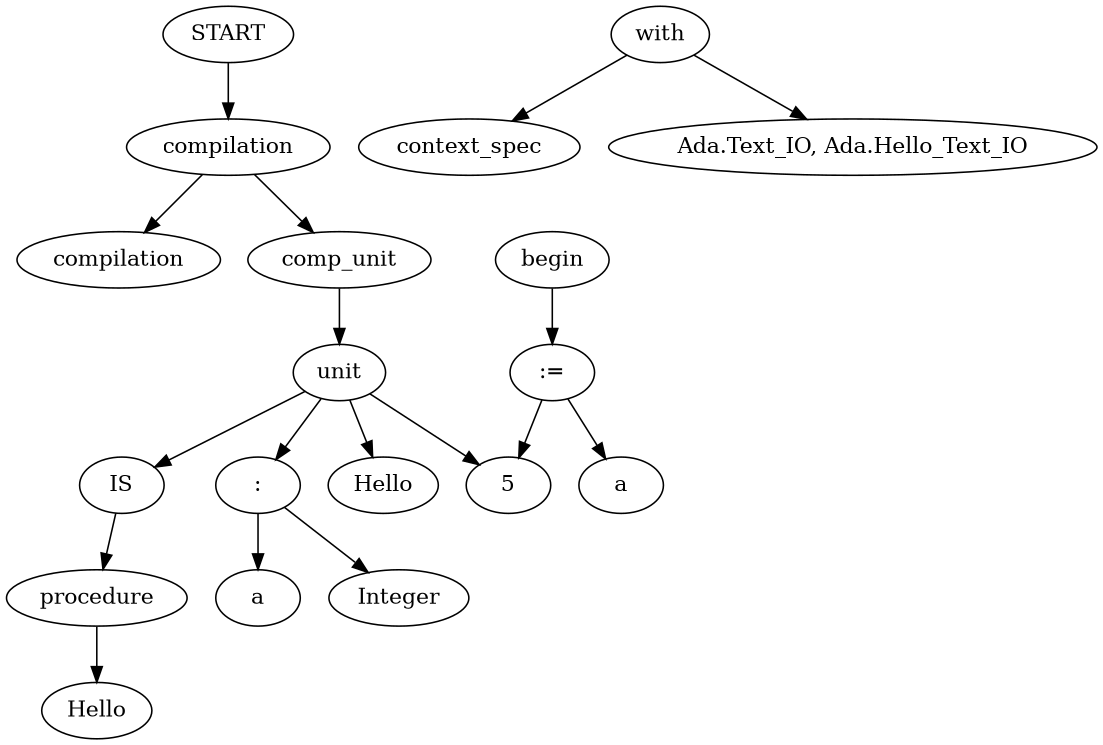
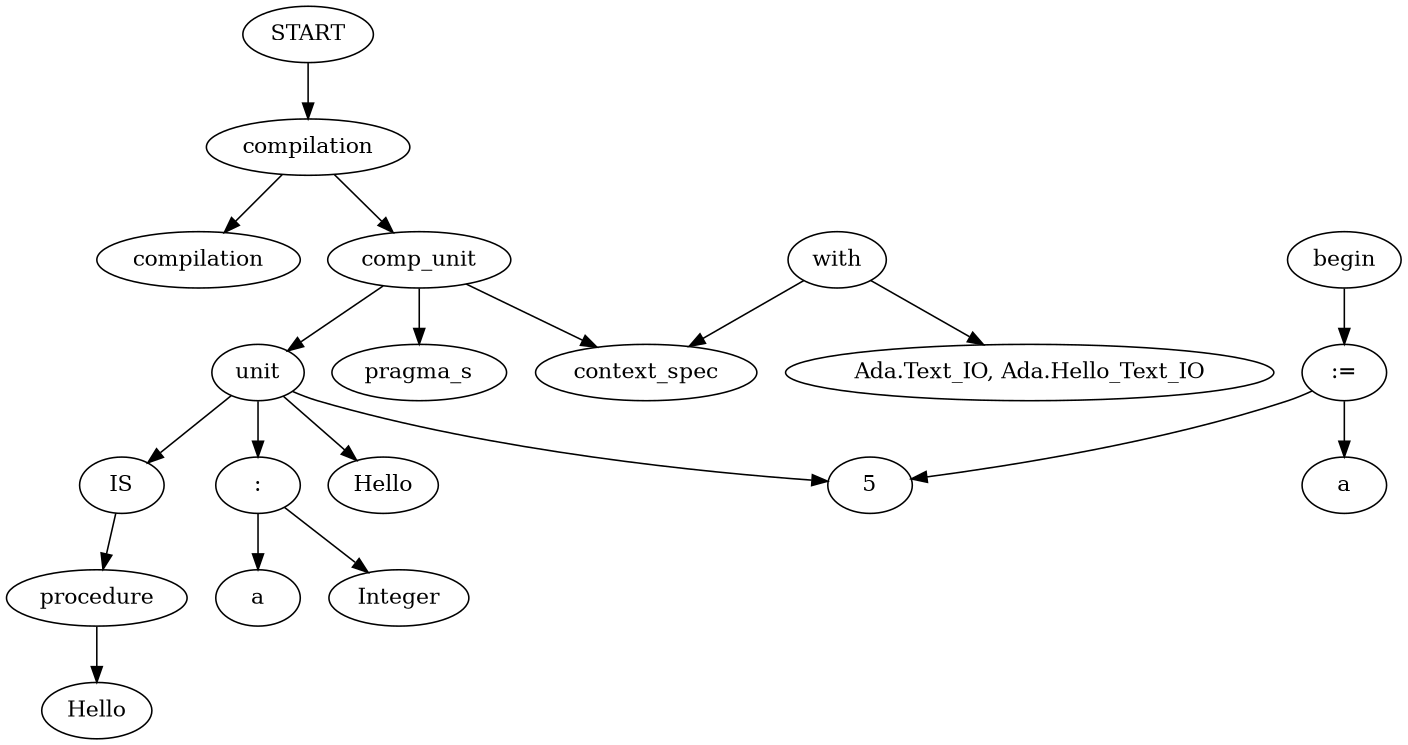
none -> (524, 312)
none -> (419, 373)
